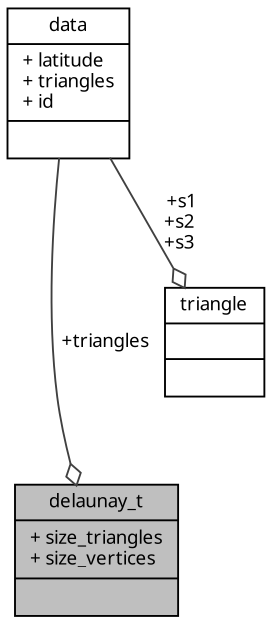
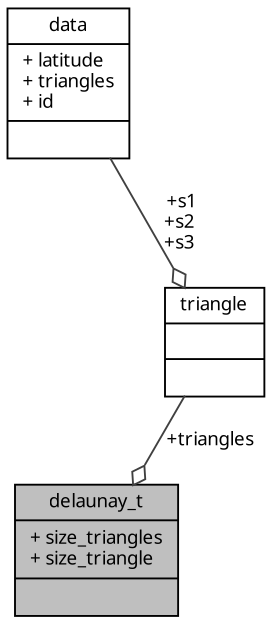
(52, 311) -> (165, 430)
(93, 559) -> (93, 559)
